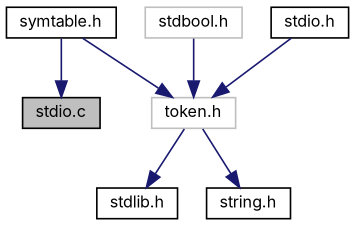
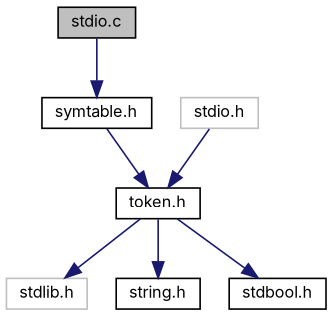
(194, 23) -> (278, 294)
(310, 23) -> (219, 113)
(61, 60) -> (97, 60)
(194, 60) -> (211, 244)
(194, 113) -> (158, 203)
(137, 203) -> (47, 294)
